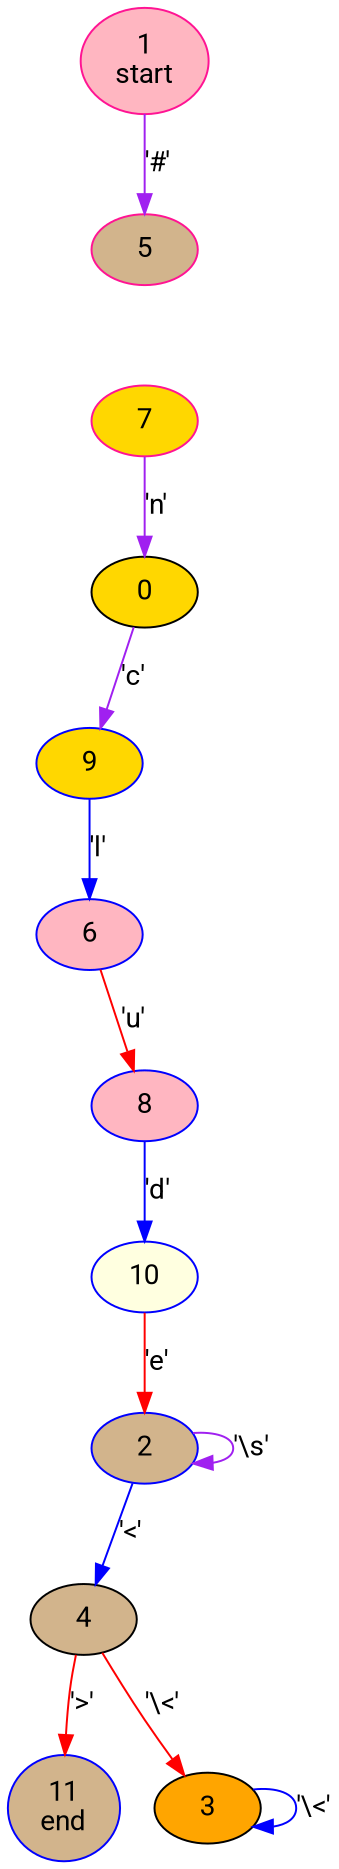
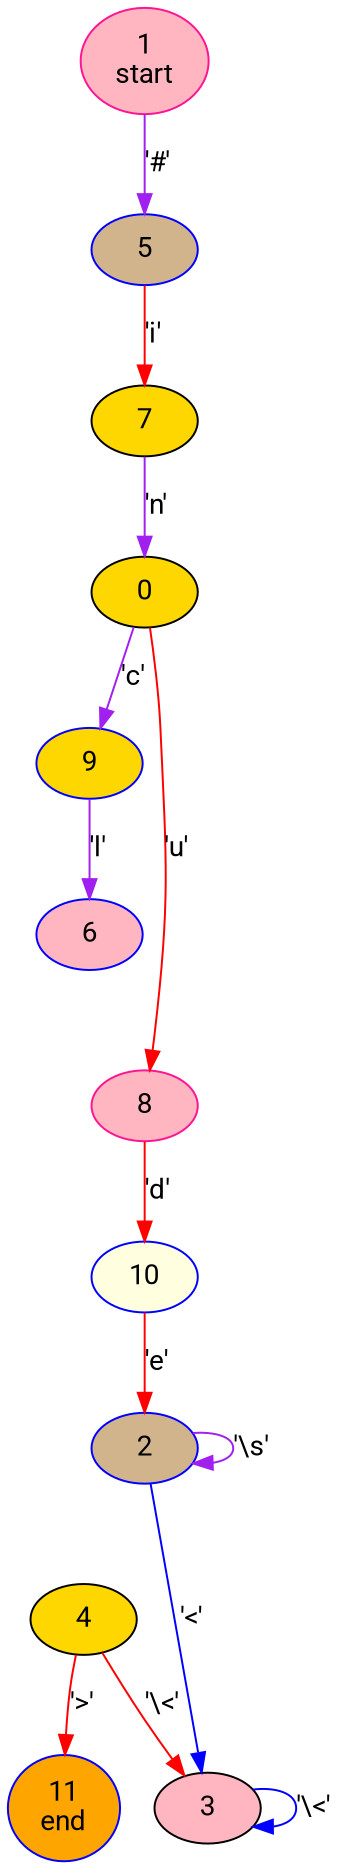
(145, 250) -> (145, 250)
none -> (145, 325)
(145, 421) -> (145, 421)
(90, 839) -> (90, 839)
(114, 1011) -> (165, 839)
(145, 1106) -> (145, 1106)
(145, 1182) -> (145, 1182)
(118, 1525) -> (174, 1618)
(84, 1619) -> (84, 1619)
(64, 1808) -> (64, 1808)
(208, 1808) -> (208, 1808)
